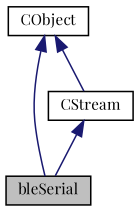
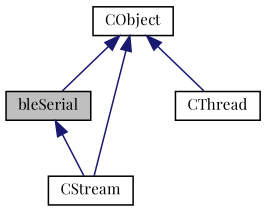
none -> (218, 106)
(66, 155) -> (73, 155)
